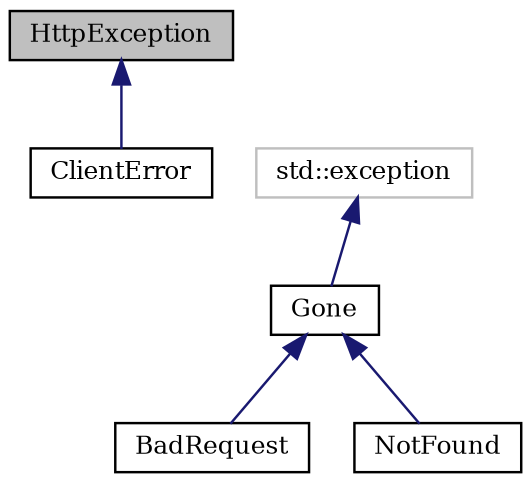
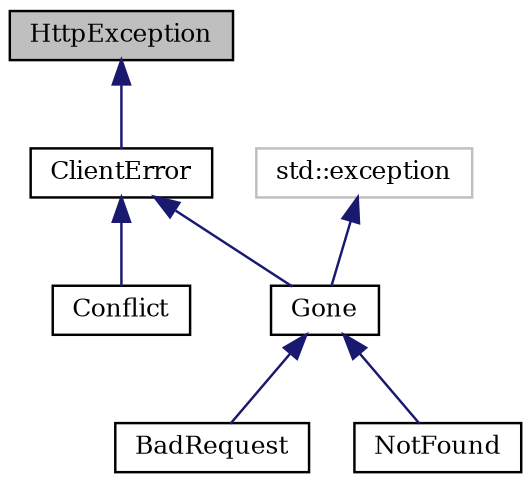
none -> (234, 249)
none -> (121, 310)
